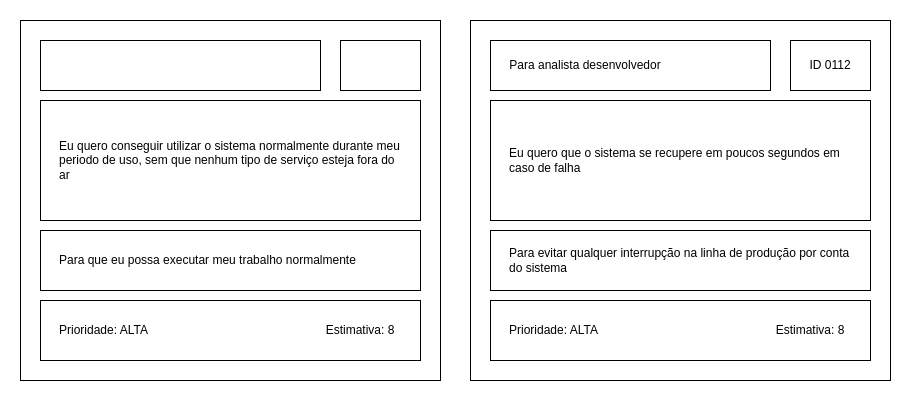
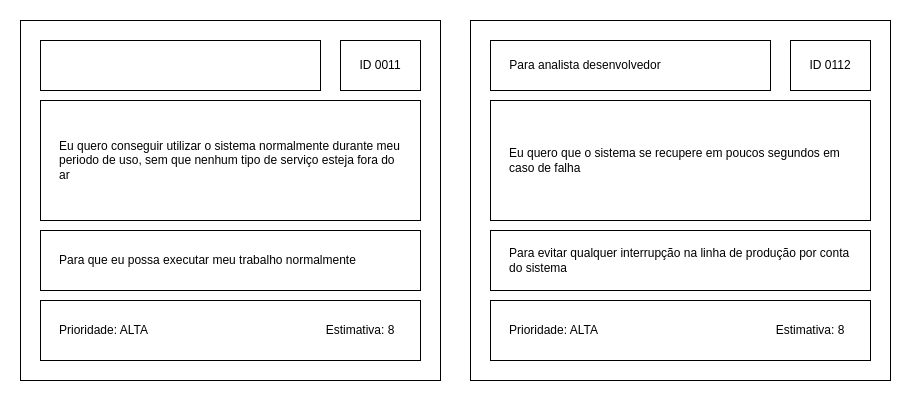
none -> (381, 66)
